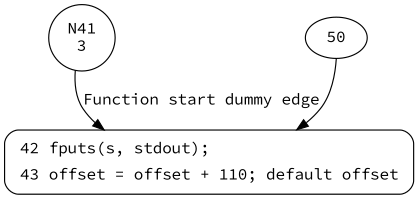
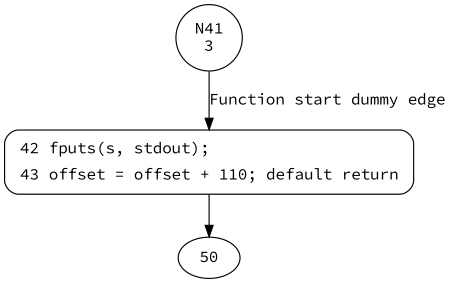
(329, 94) -> (209, 210)
(224, 175) -> (224, 175)
